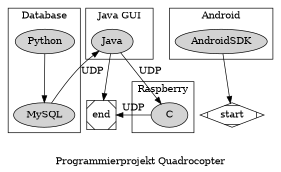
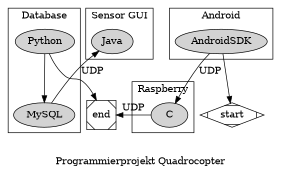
(119, 16) -> (119, 16)
(108, 74) -> (66, 76)
(139, 76) -> (193, 74)
